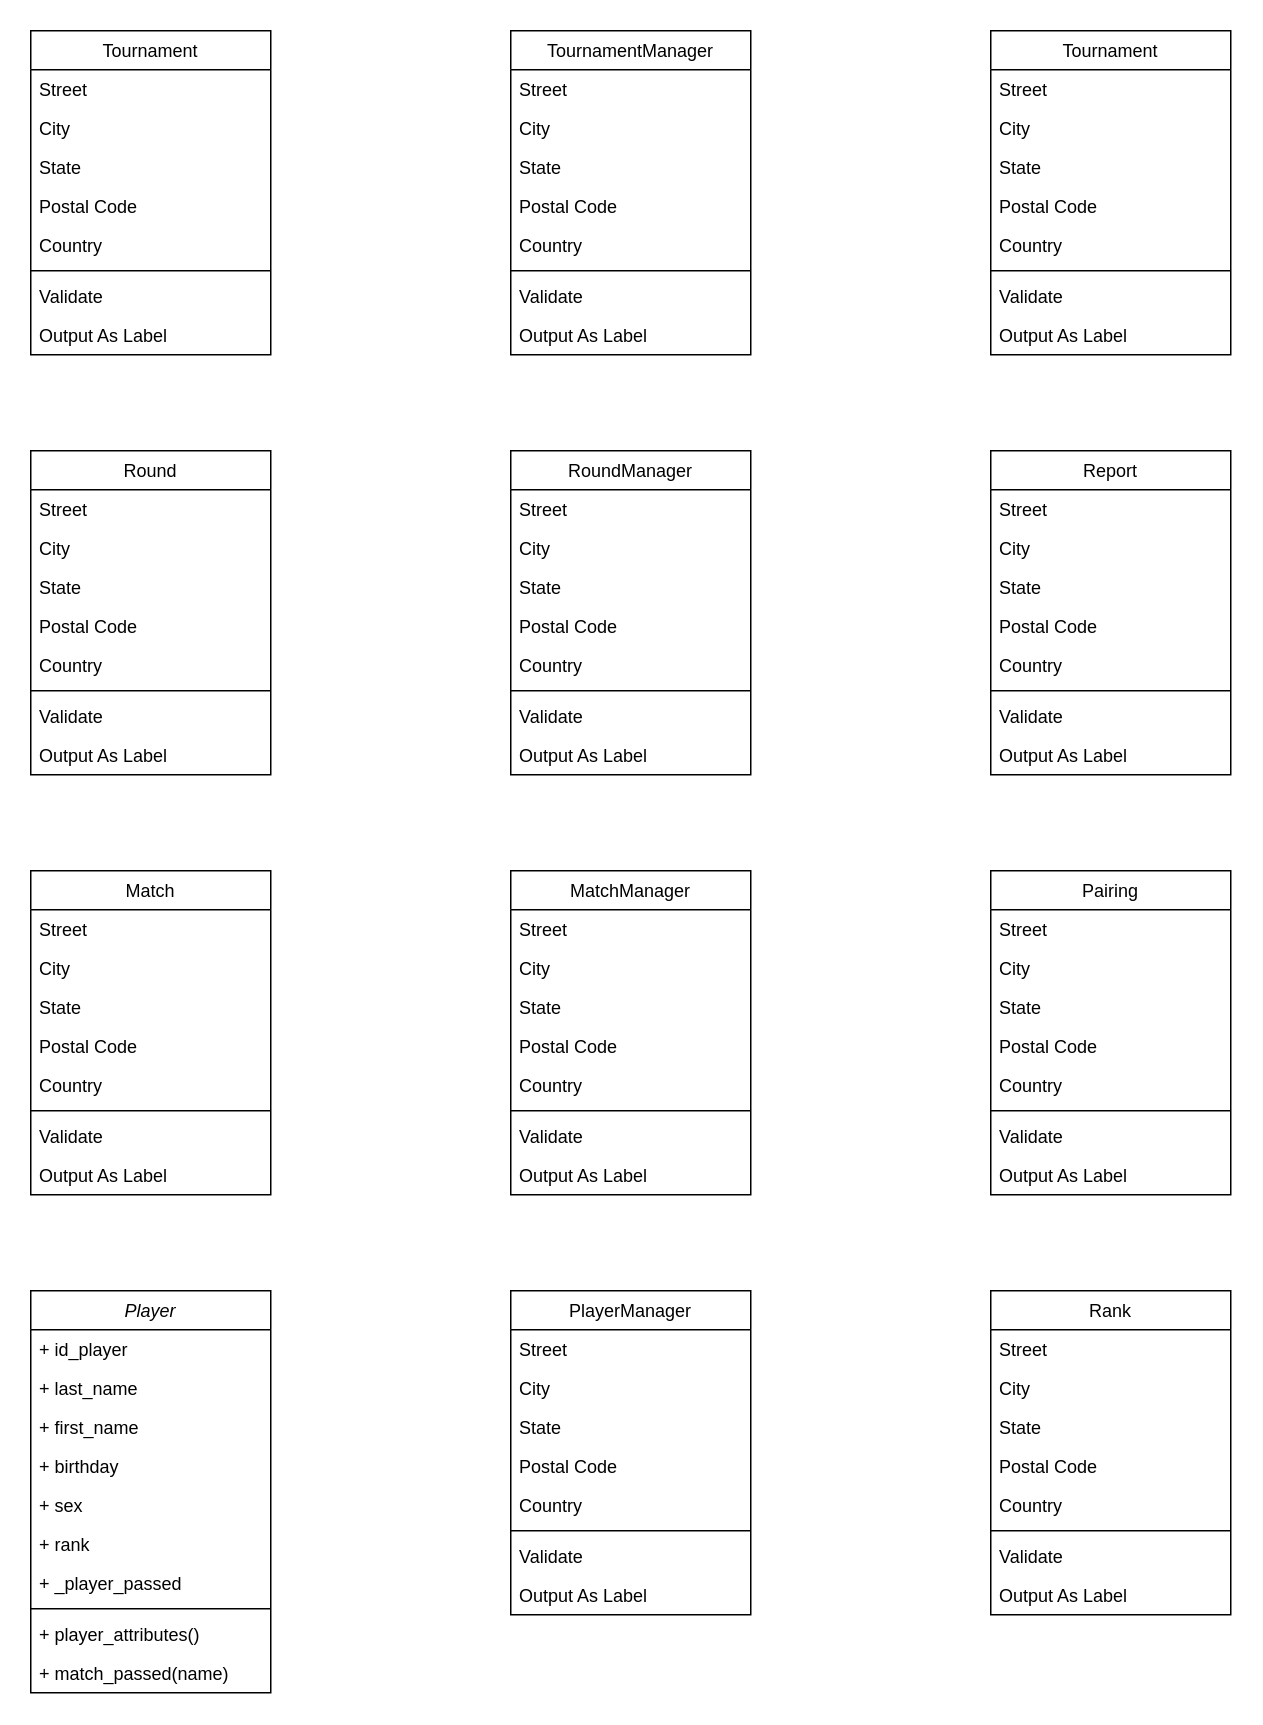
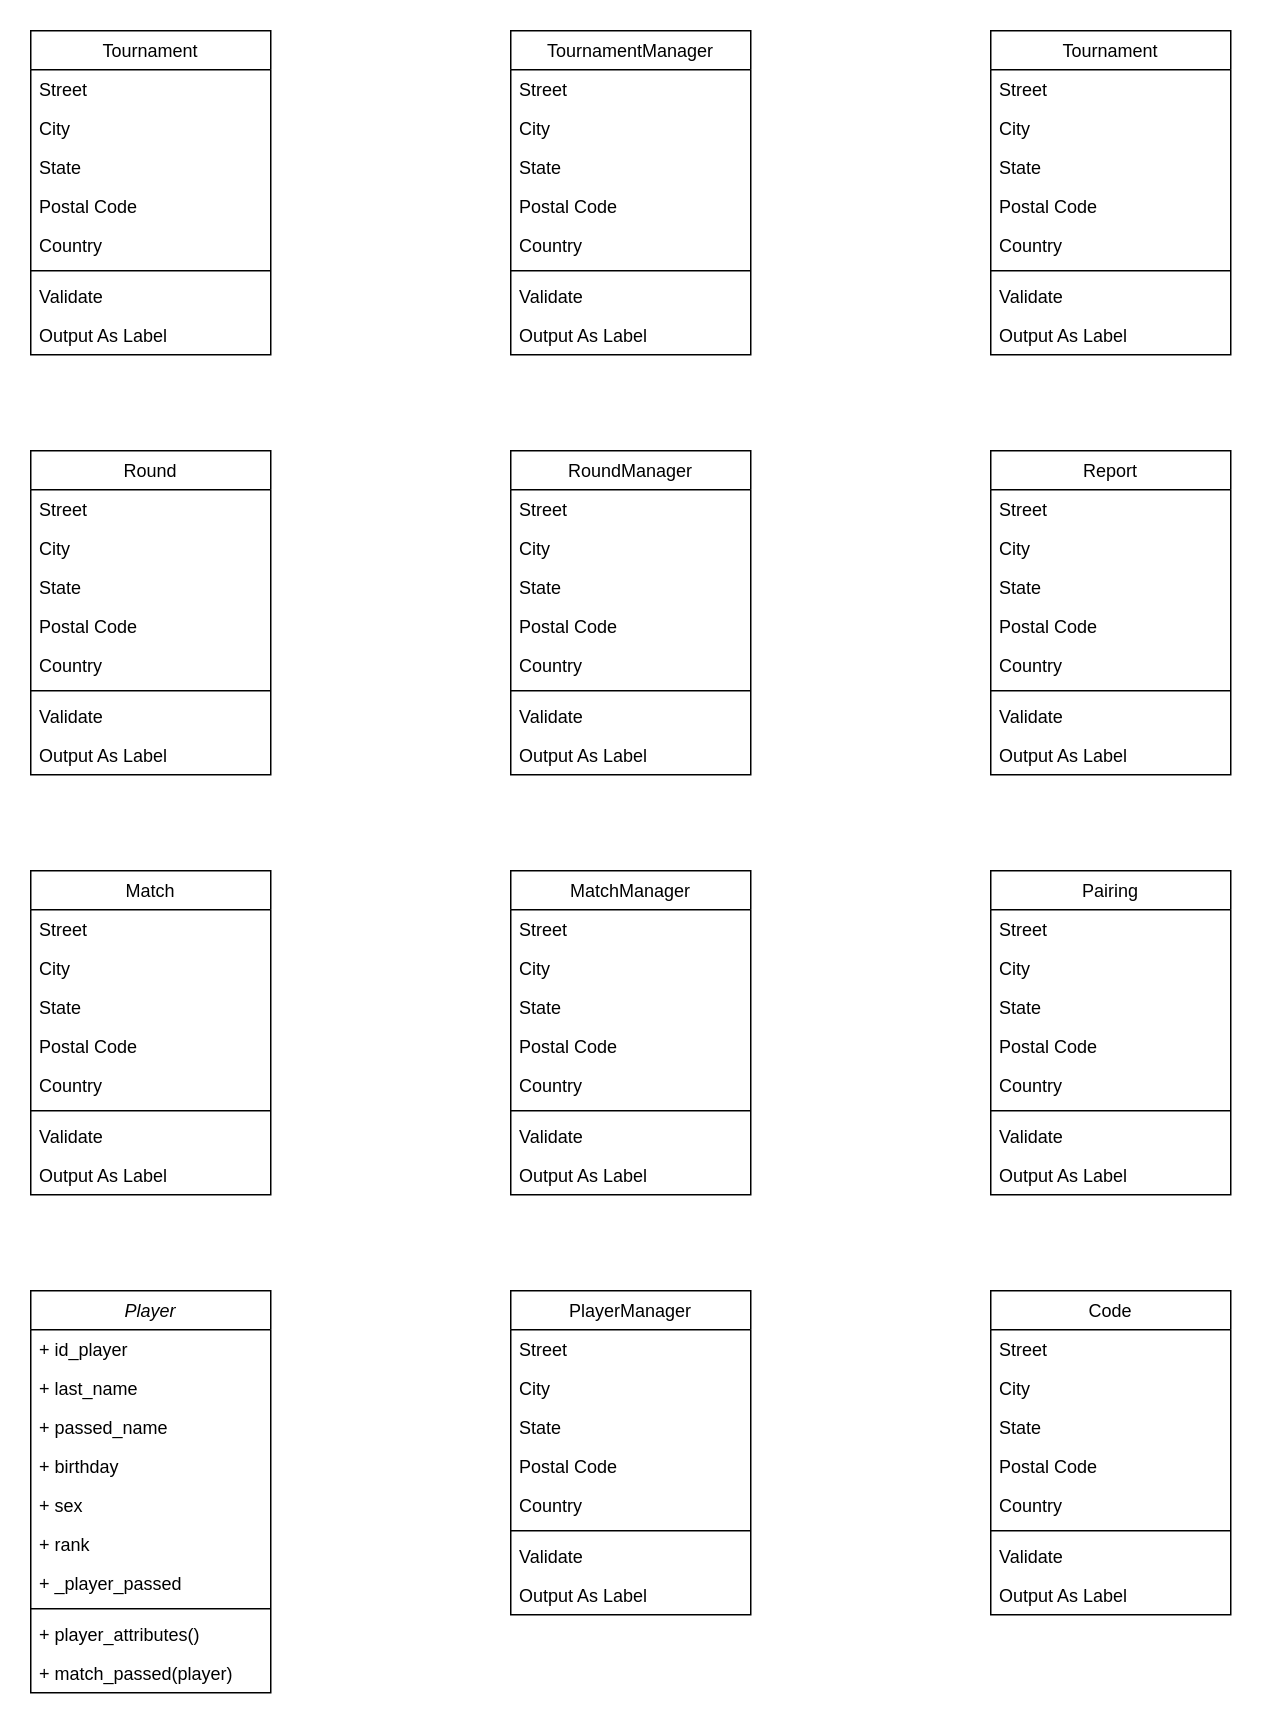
(1110, 1311) -> (1110, 1311)
(95, 1428) -> (102, 1428)
(137, 1674) -> (145, 1674)
